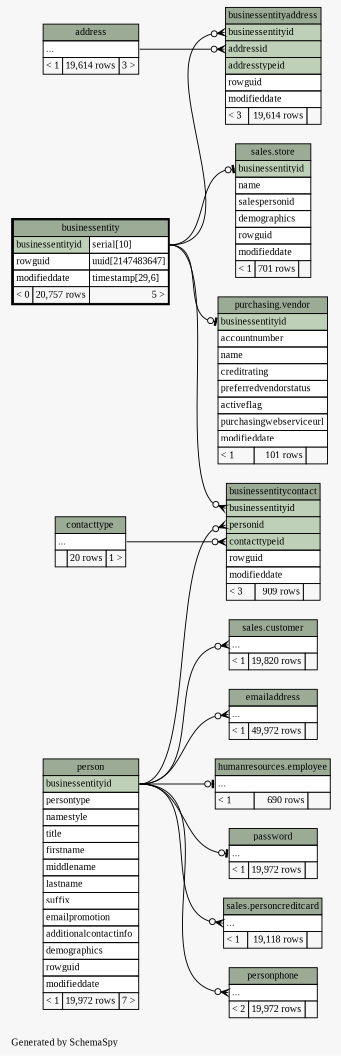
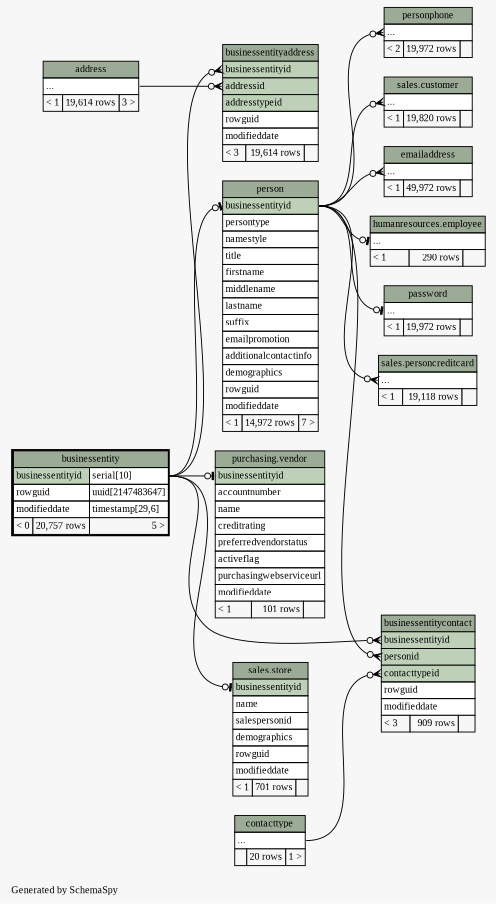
none -> (196, 346)
(286, 800) -> (441, 257)
(91, 1001) -> (270, 423)
